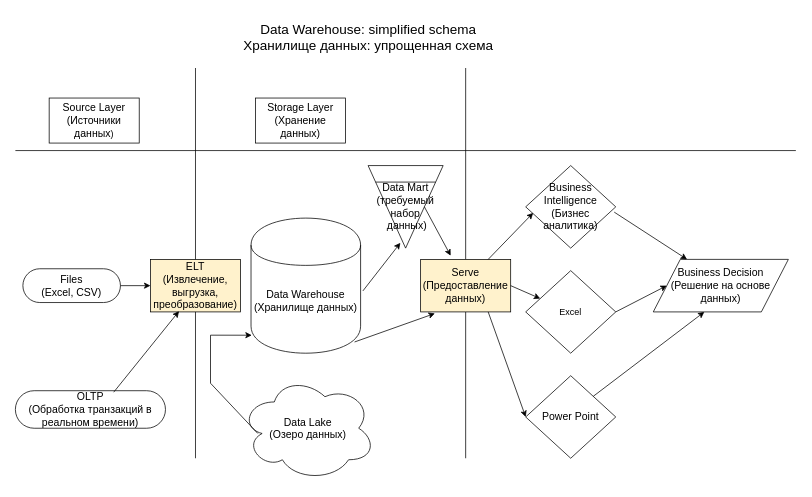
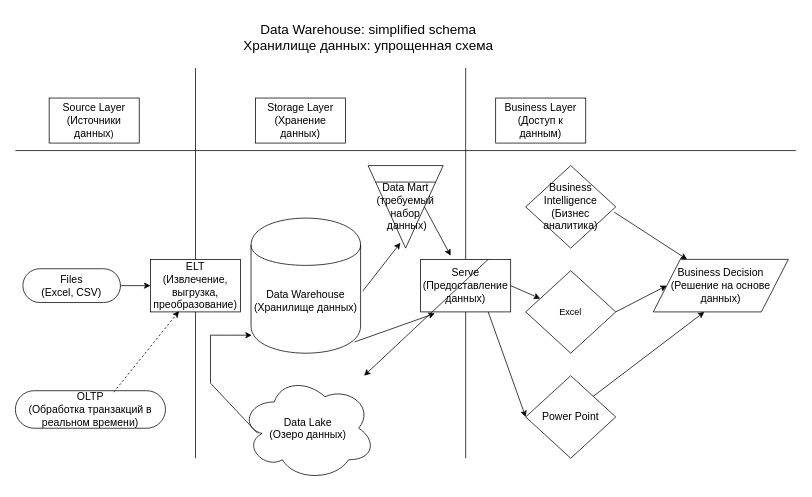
none -> (540, 120)
(504, 242) -> (427, 317)
(195, 285) -> (195, 285)
(465, 285) -> (465, 285)
(145, 353) -> (145, 353)
